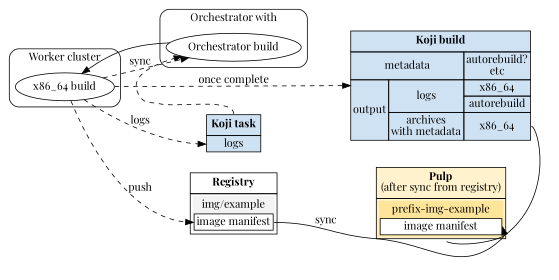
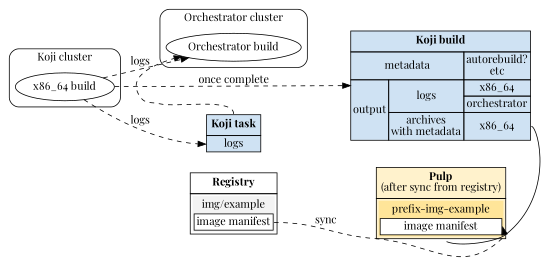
(234, 18) -> (234, 18)
(127, 49) -> none
(65, 58) -> (65, 58)
(140, 62) -> (140, 62)
(497, 104) -> (497, 104)
(114, 176) -> none
(393, 241) -> (393, 241)
